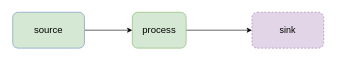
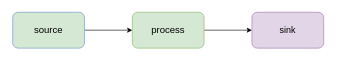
(159, 30) -> (168, 30)
(288, 30) -> (288, 30)
